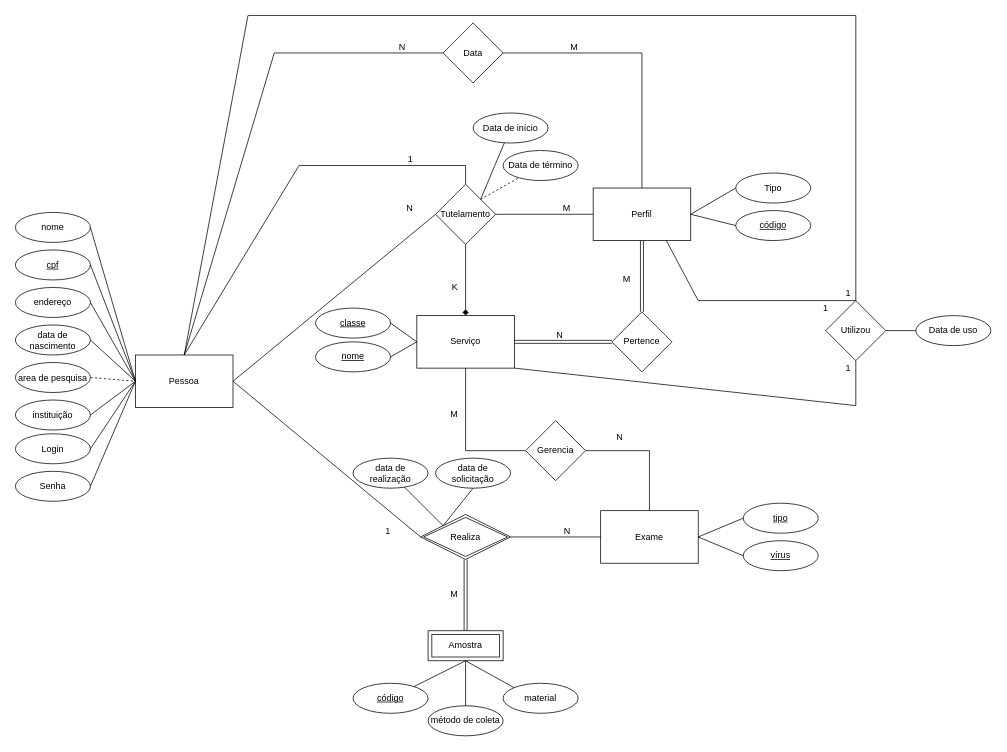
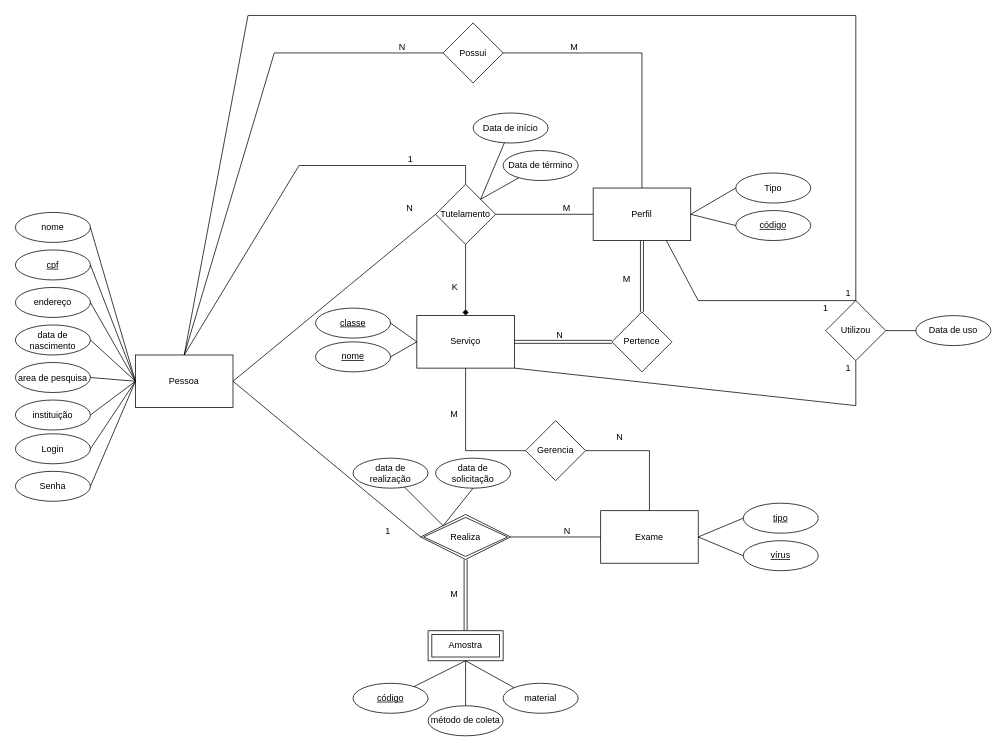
(473, 53) -> (473, 53)
(499, 189) -> (499, 189)
(111, 379) -> (111, 379)
